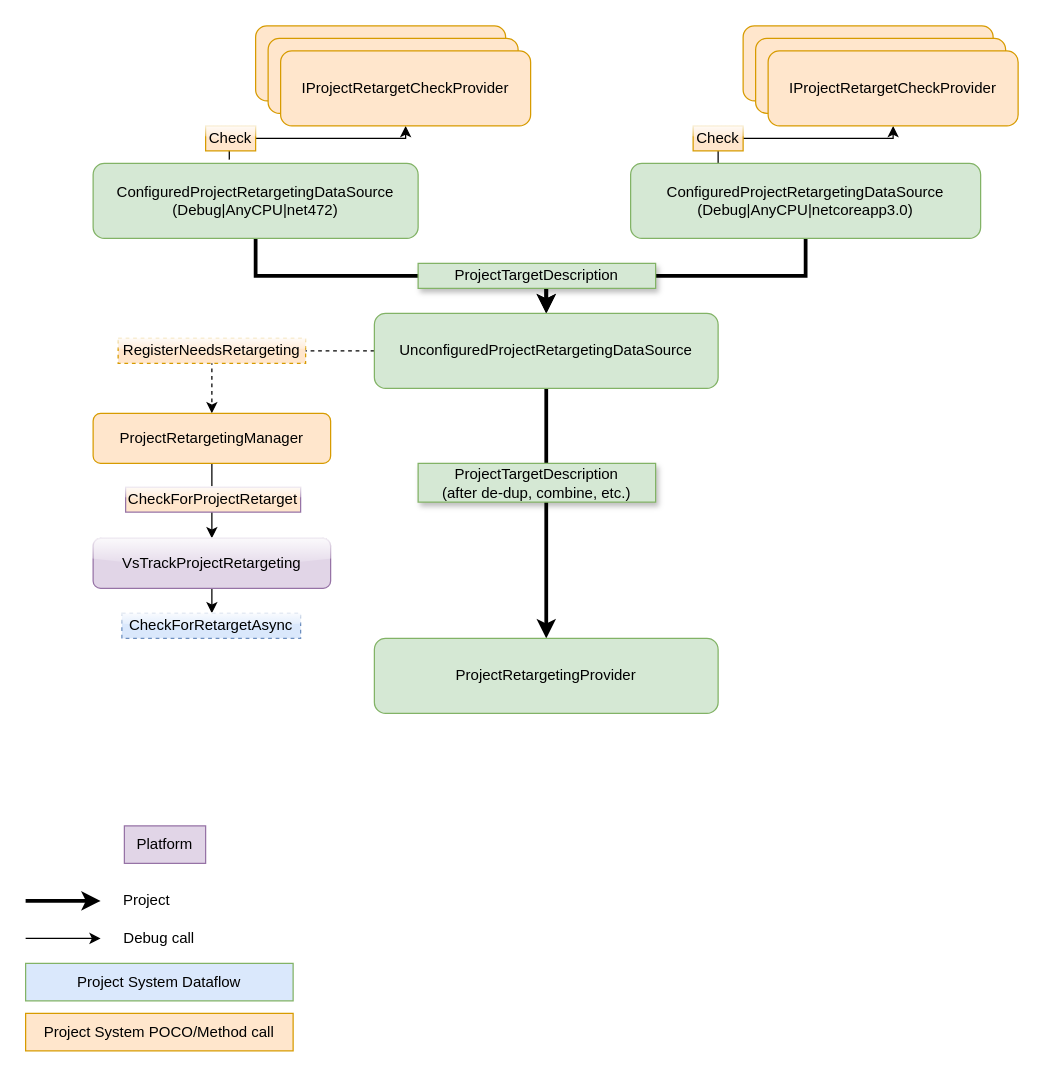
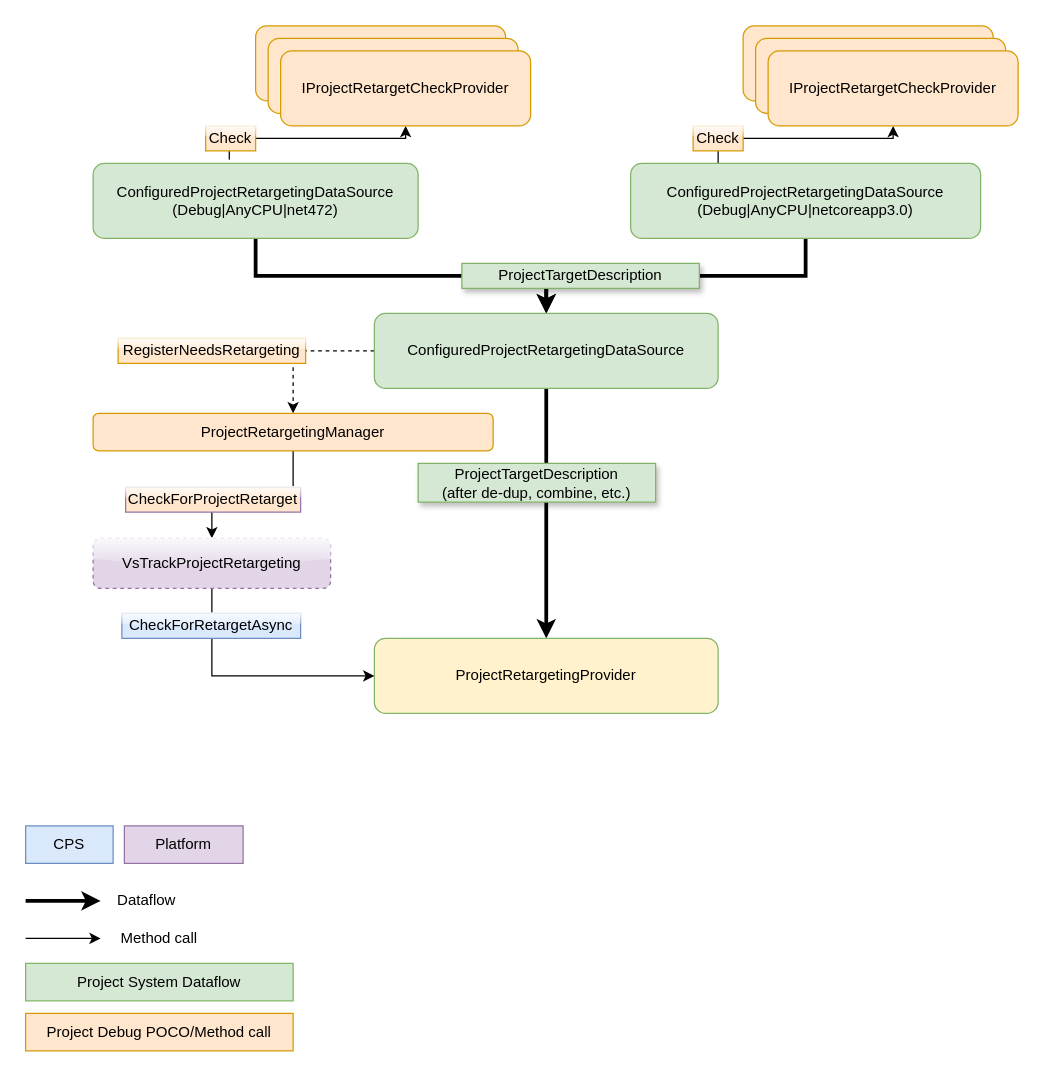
(537, 276) -> (581, 276)
(212, 351) -> (212, 351)
(546, 351) -> (546, 351)
(212, 438) -> (293, 432)
(212, 563) -> (212, 563)
(212, 603) -> (269, 676)
(211, 626) -> (211, 626)
(546, 676) -> (546, 676)
none -> (69, 844)
(165, 844) -> (184, 844)
(147, 901) -> (147, 901)
(159, 938) -> (159, 938)
(159, 982) -> (159, 982)
(159, 1032) -> (159, 1032)
